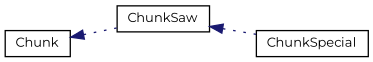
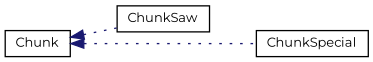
(239, 31) -> (170, 44)
